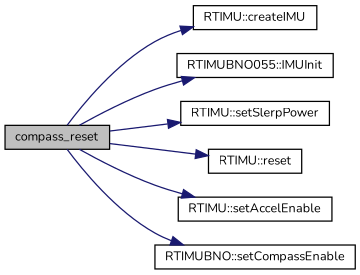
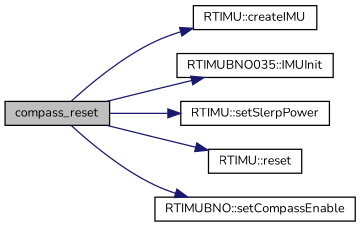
(255, 66) -> (255, 66)
(255, 209) -> none
